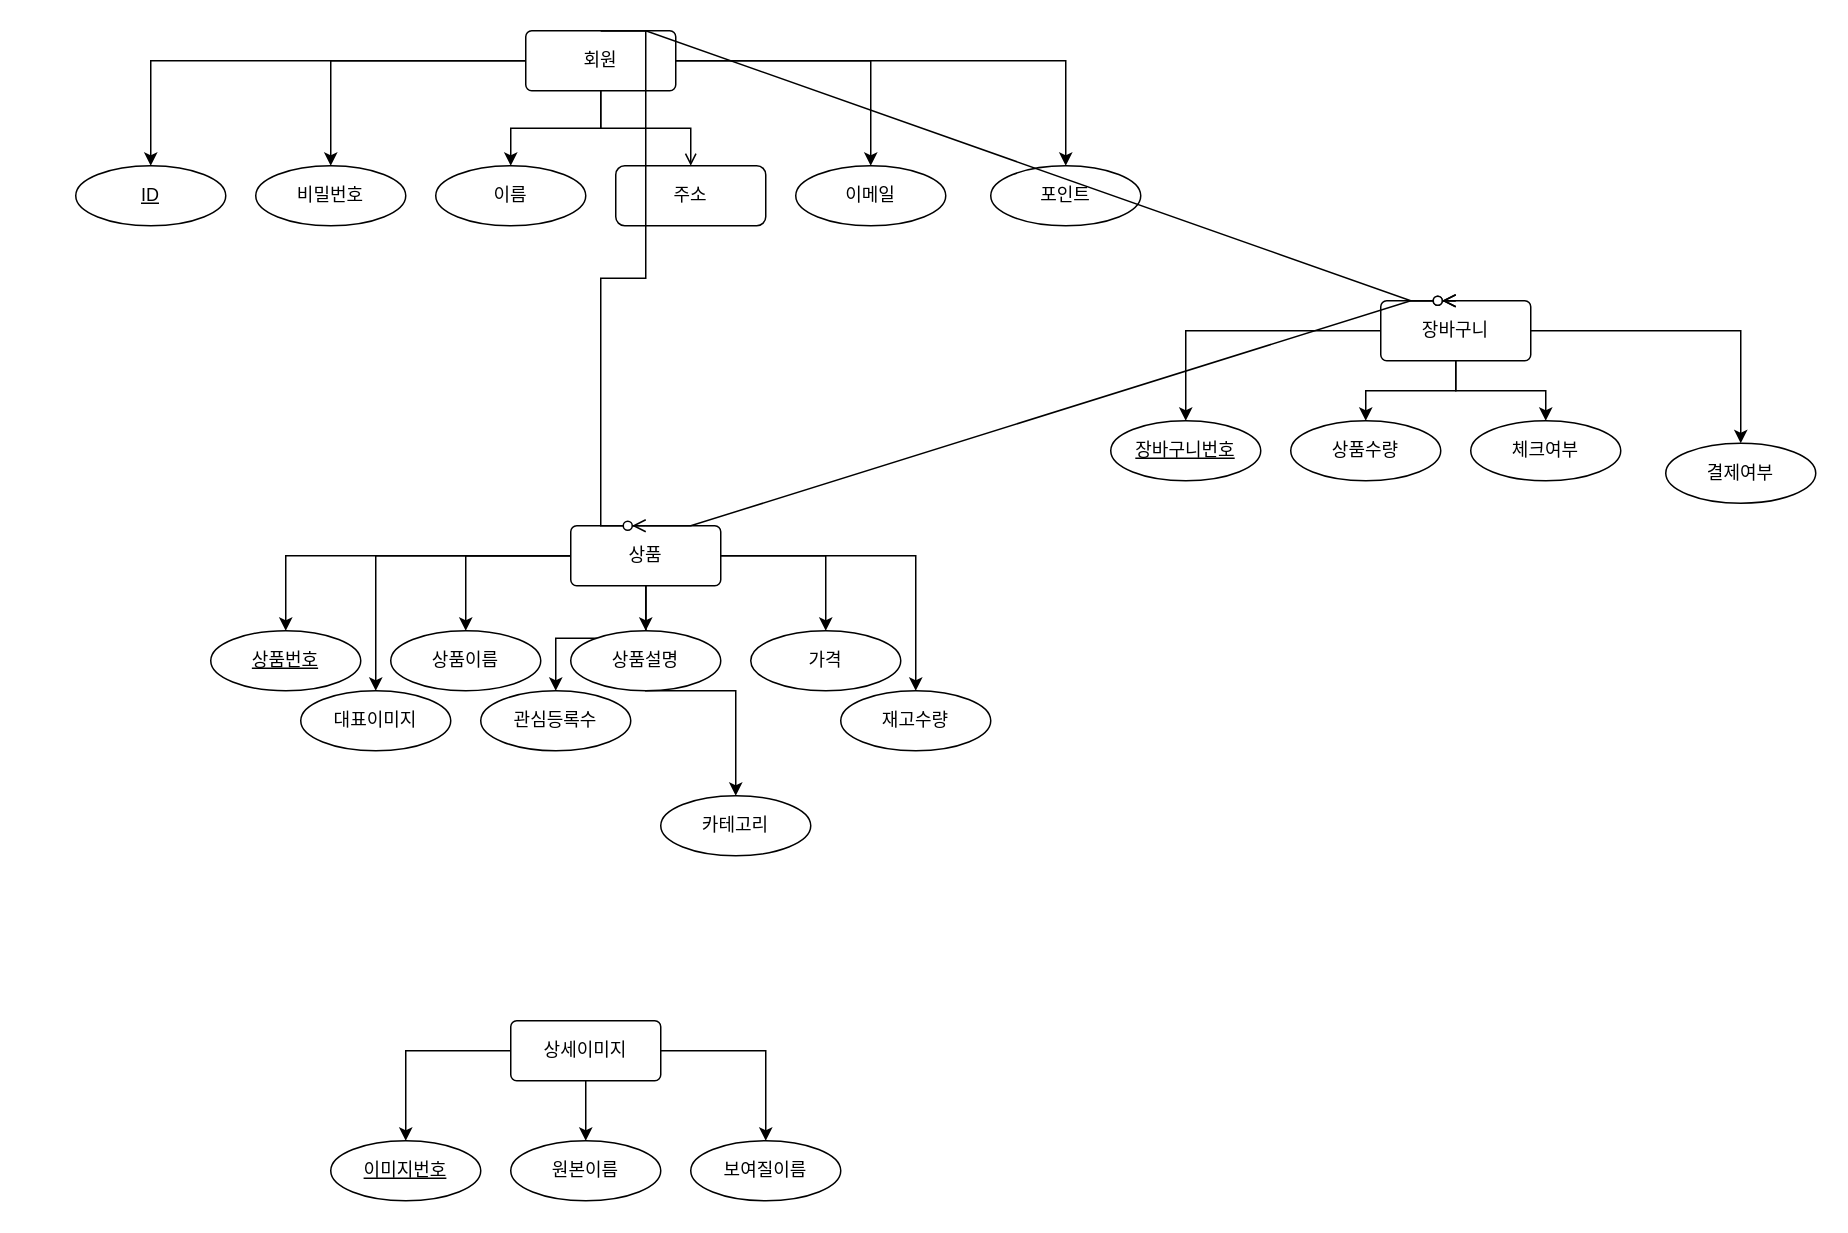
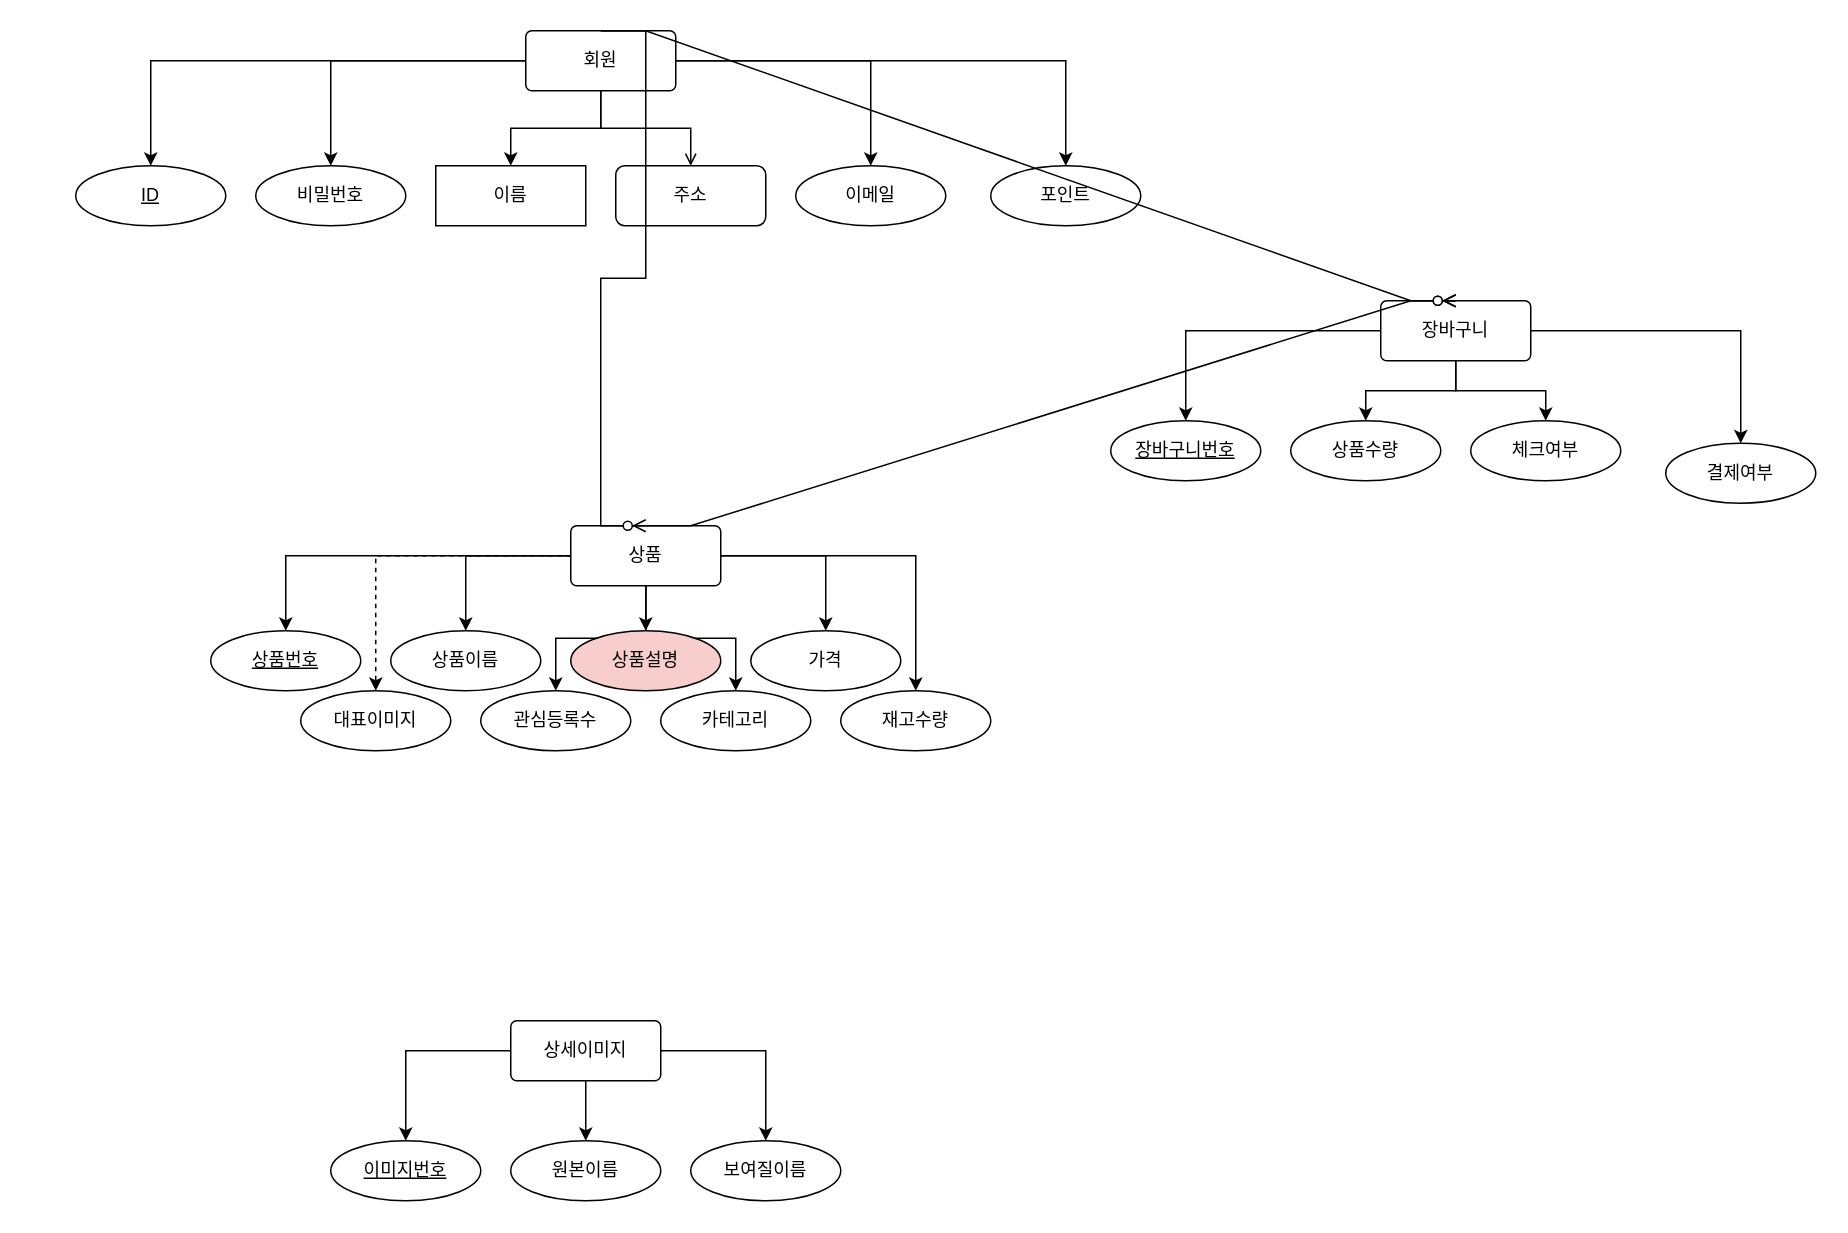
(511, 196) -> (511, 196)
(376, 617) -> (376, 617)
(646, 661) -> (646, 661)
(736, 826) -> (736, 721)
